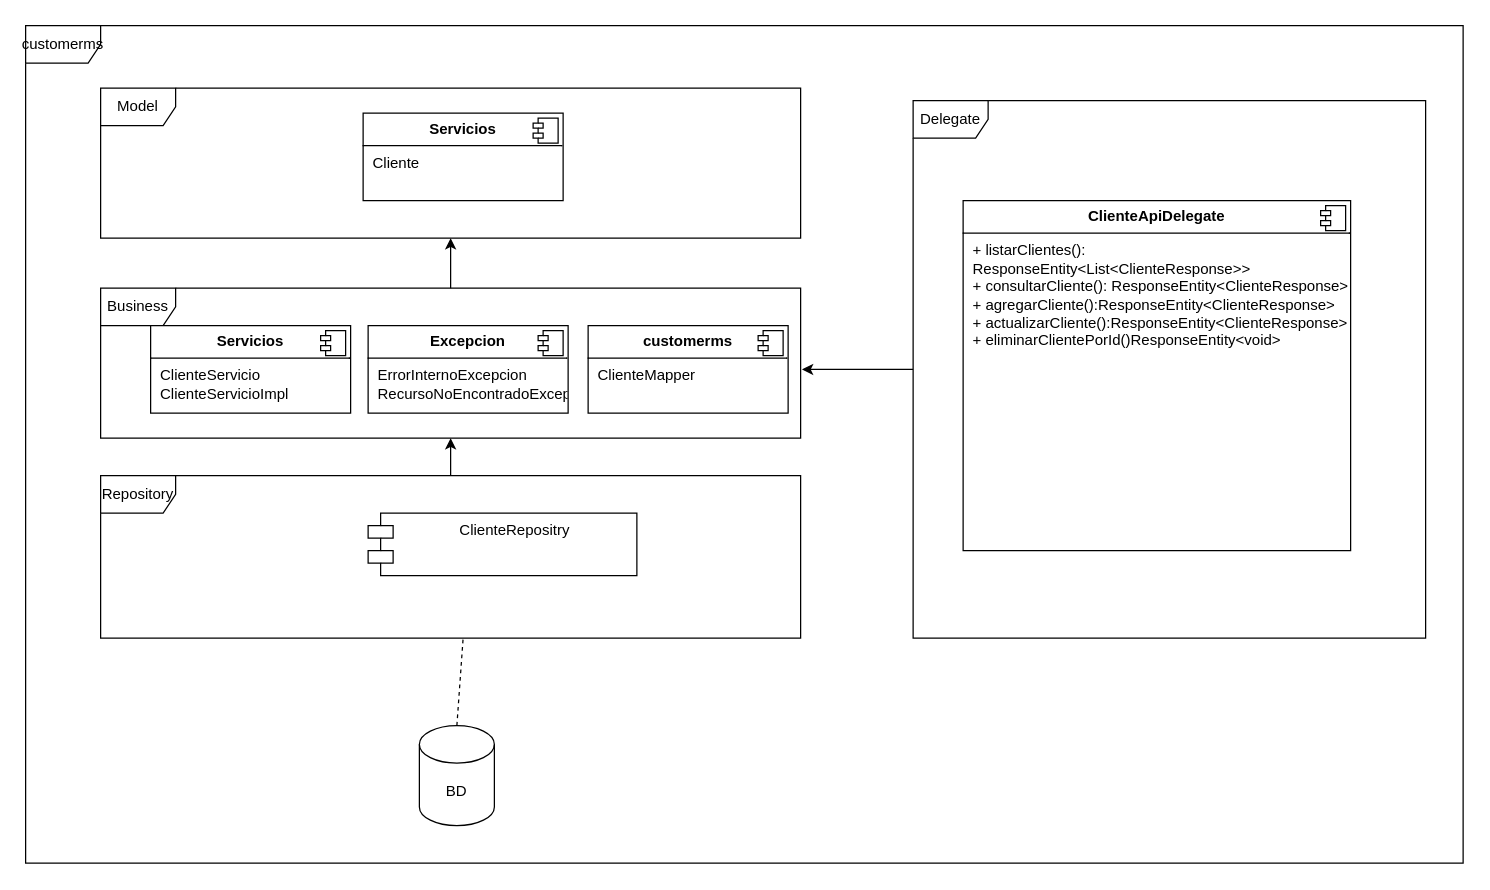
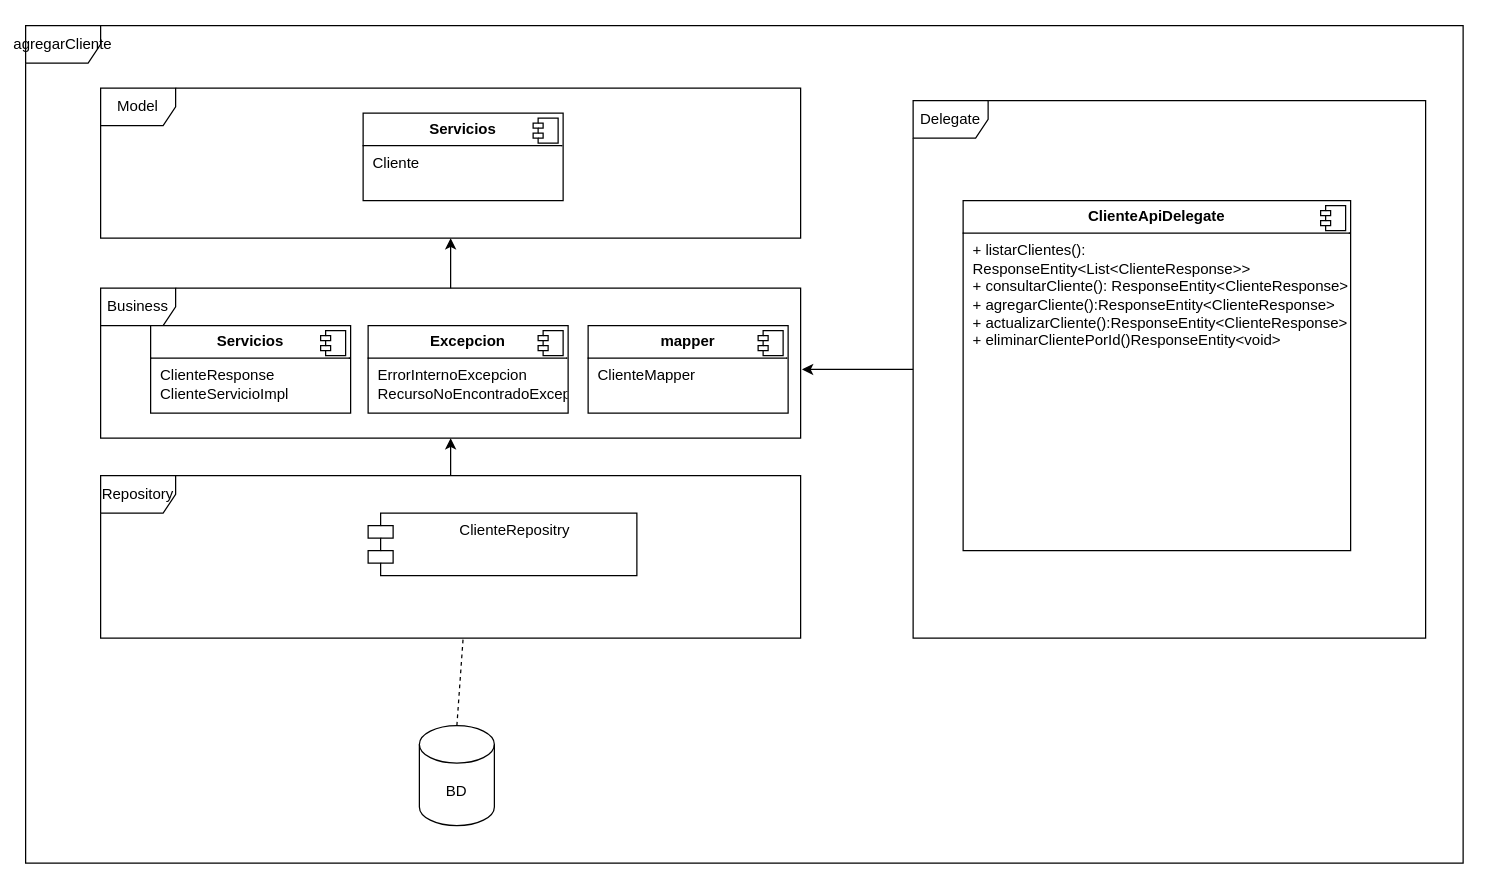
(63, 44) -> (63, 44)
(221, 326) -> (221, 326)
(639, 326) -> (639, 326)
